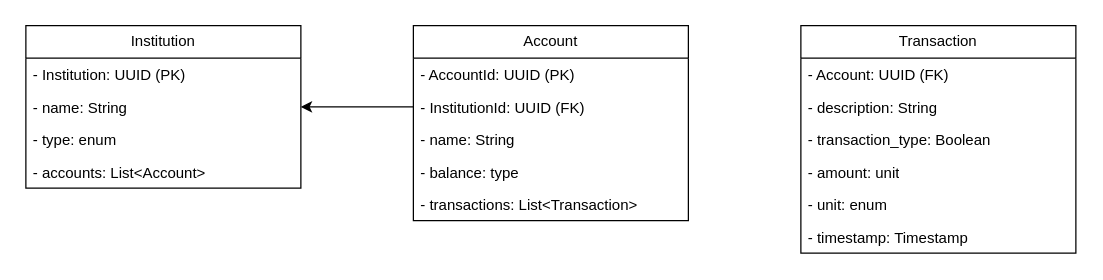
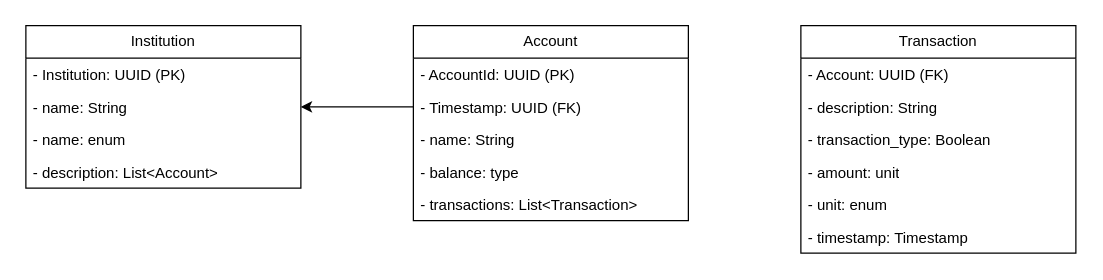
(518, 108) -> (503, 108)
(78, 141) -> (78, 141)
(130, 173) -> (139, 173)
